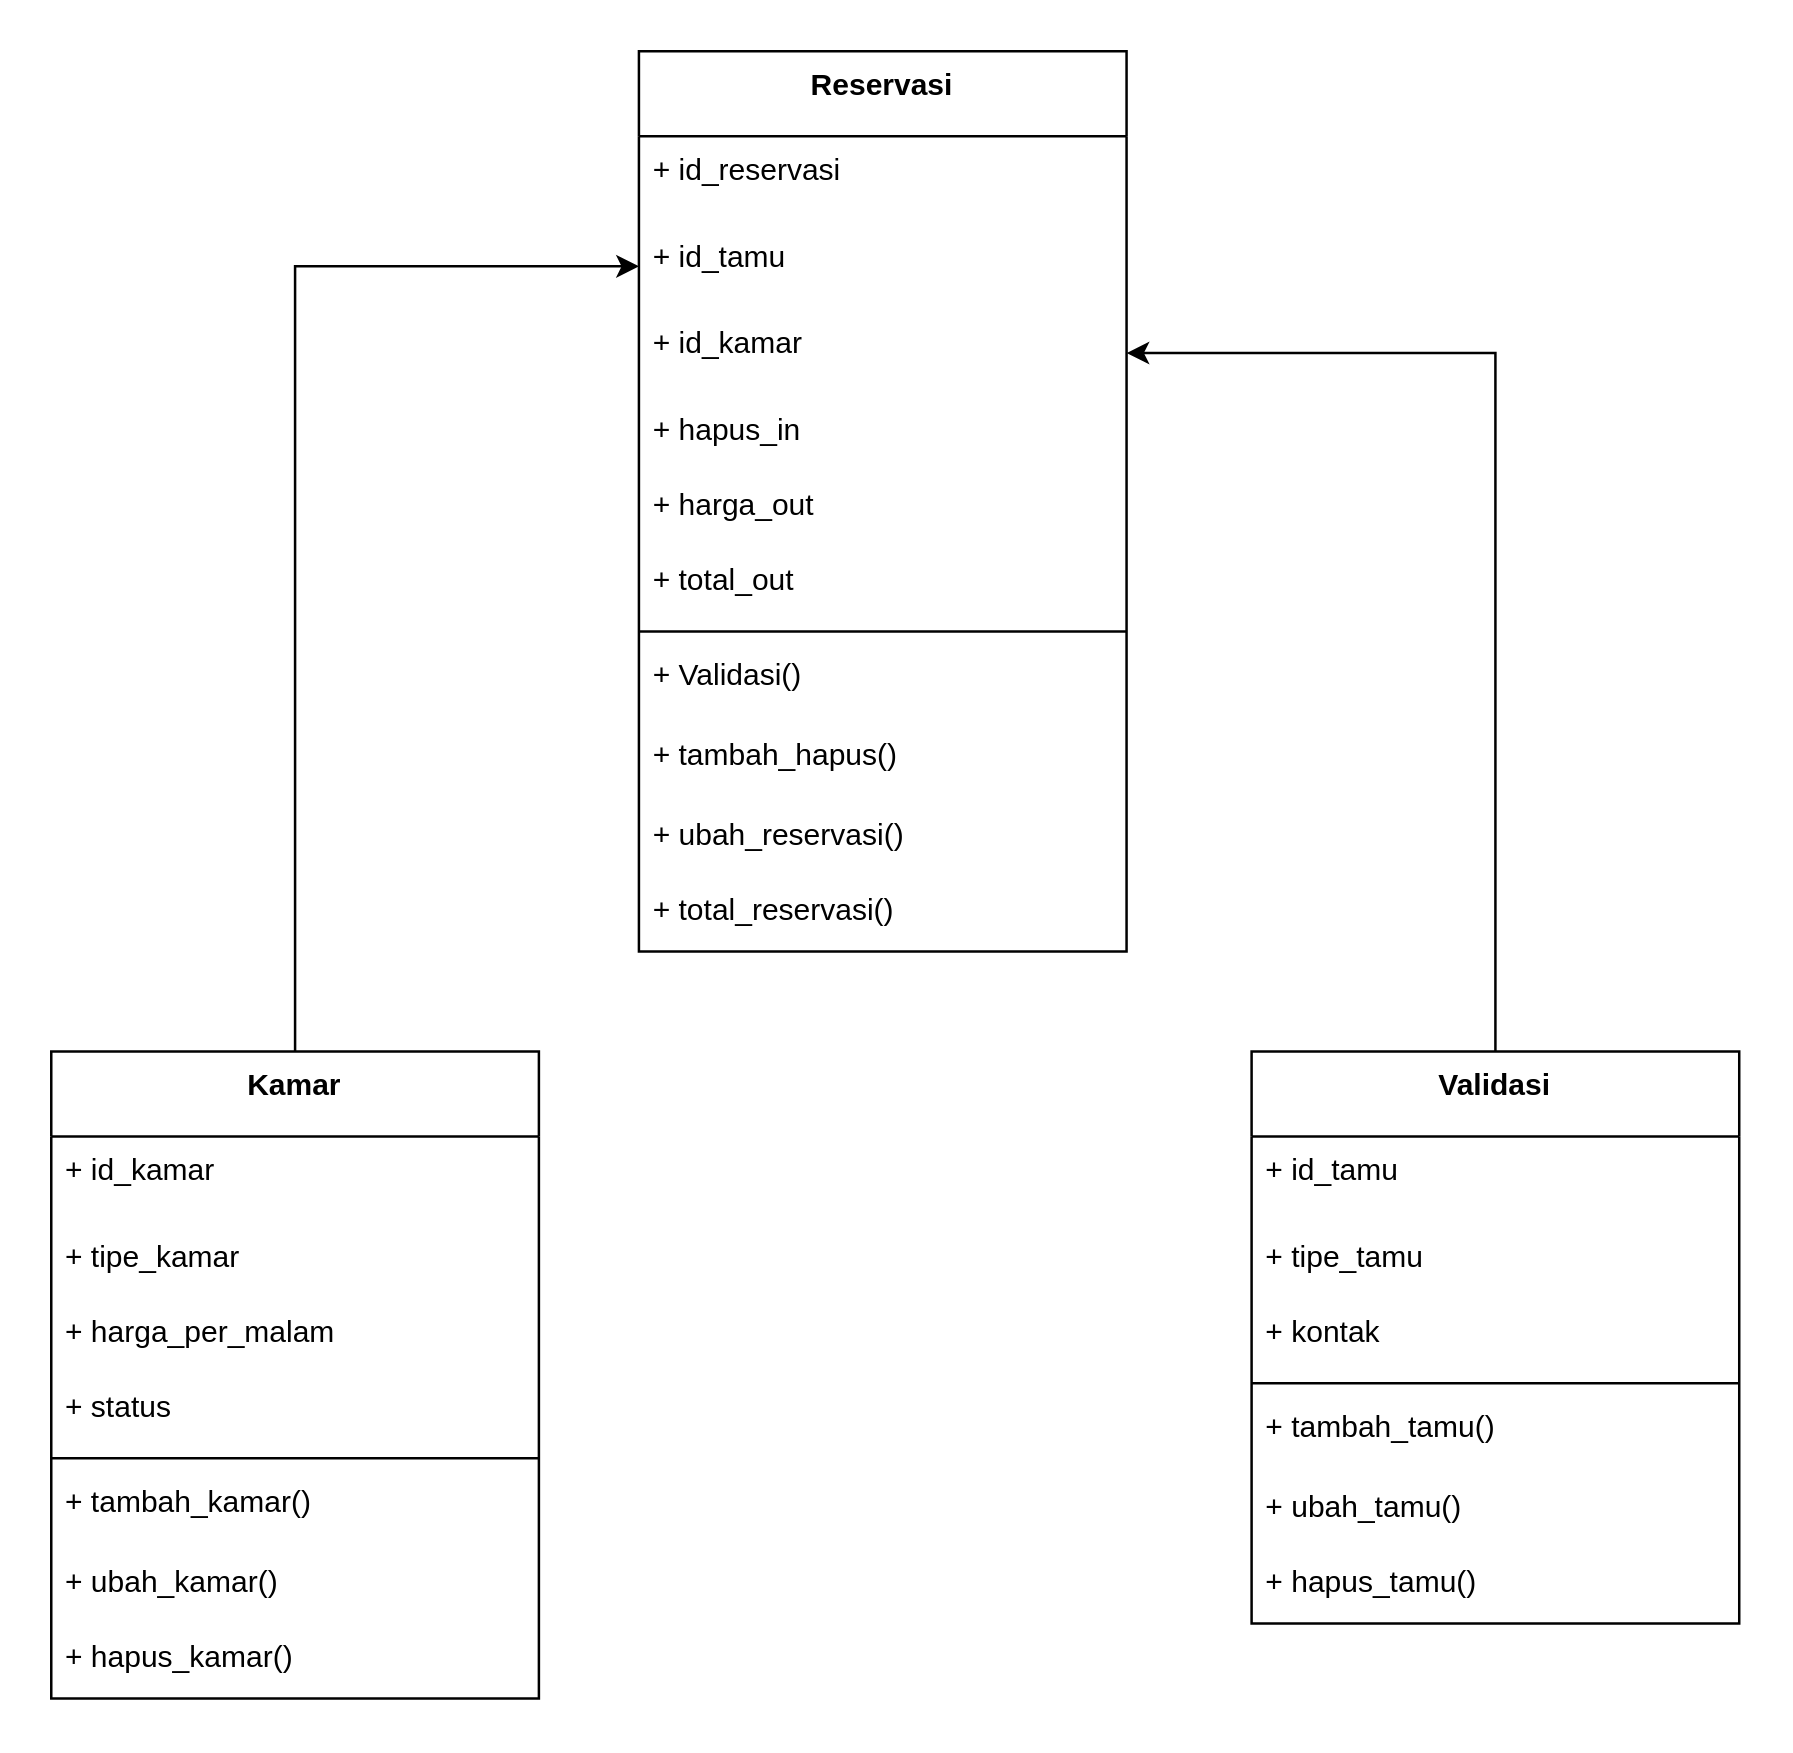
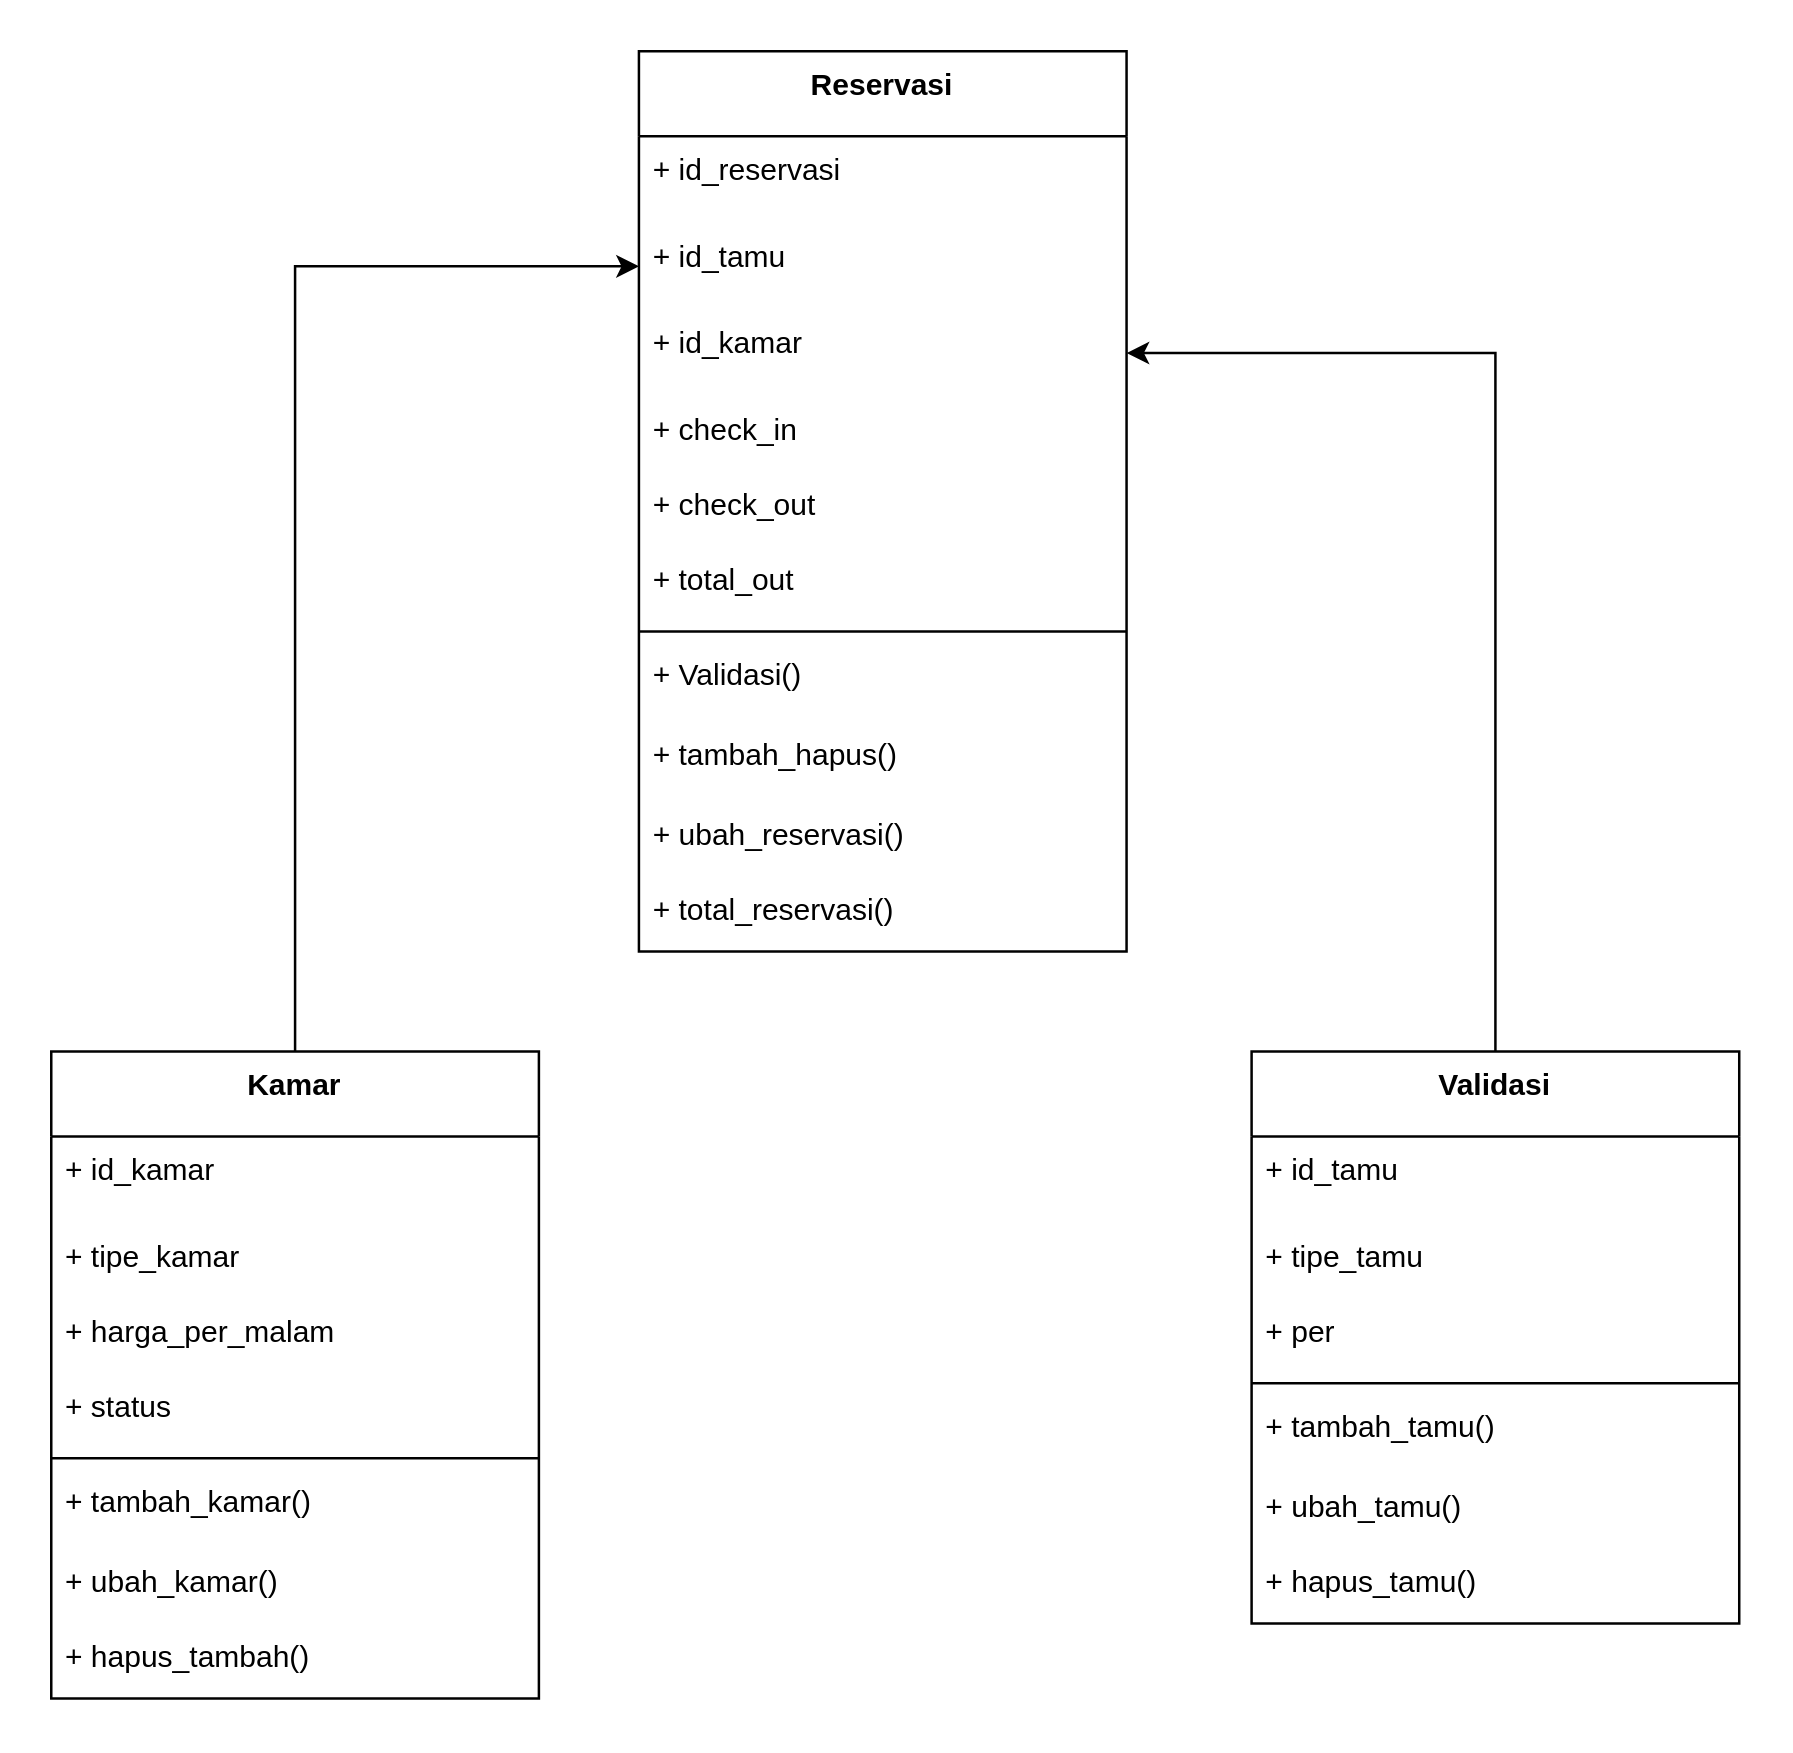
(729, 430) -> (729, 430)
(741, 505) -> (741, 505)
(1328, 1332) -> (1303, 1332)
(187, 1657) -> (196, 1657)
